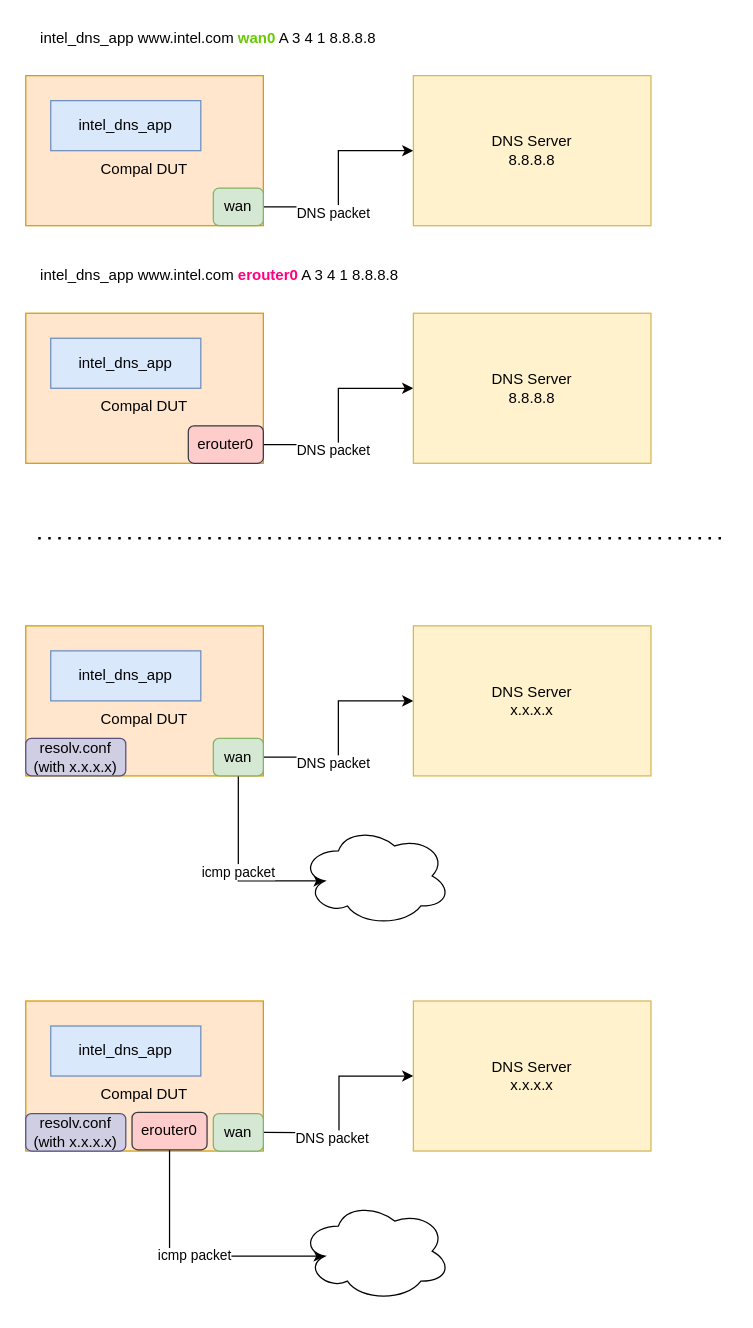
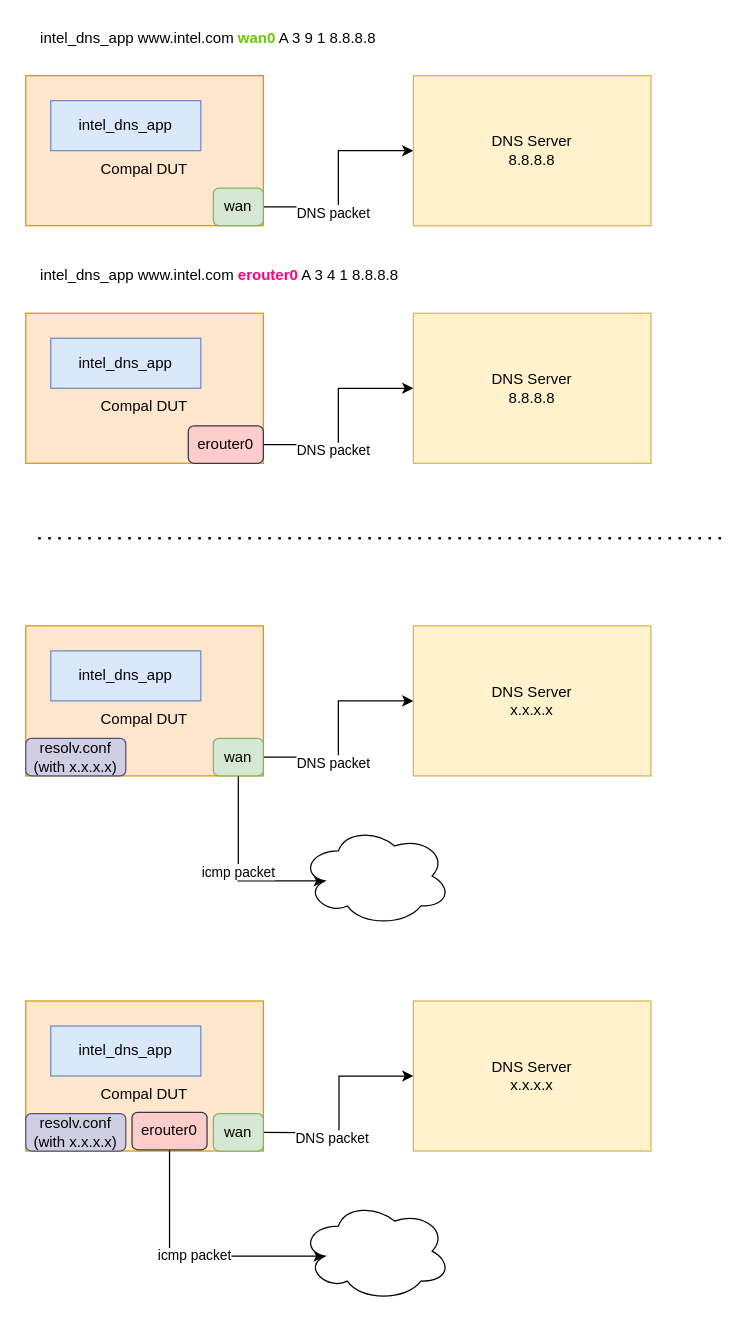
(211, 38) -> (211, 38)
